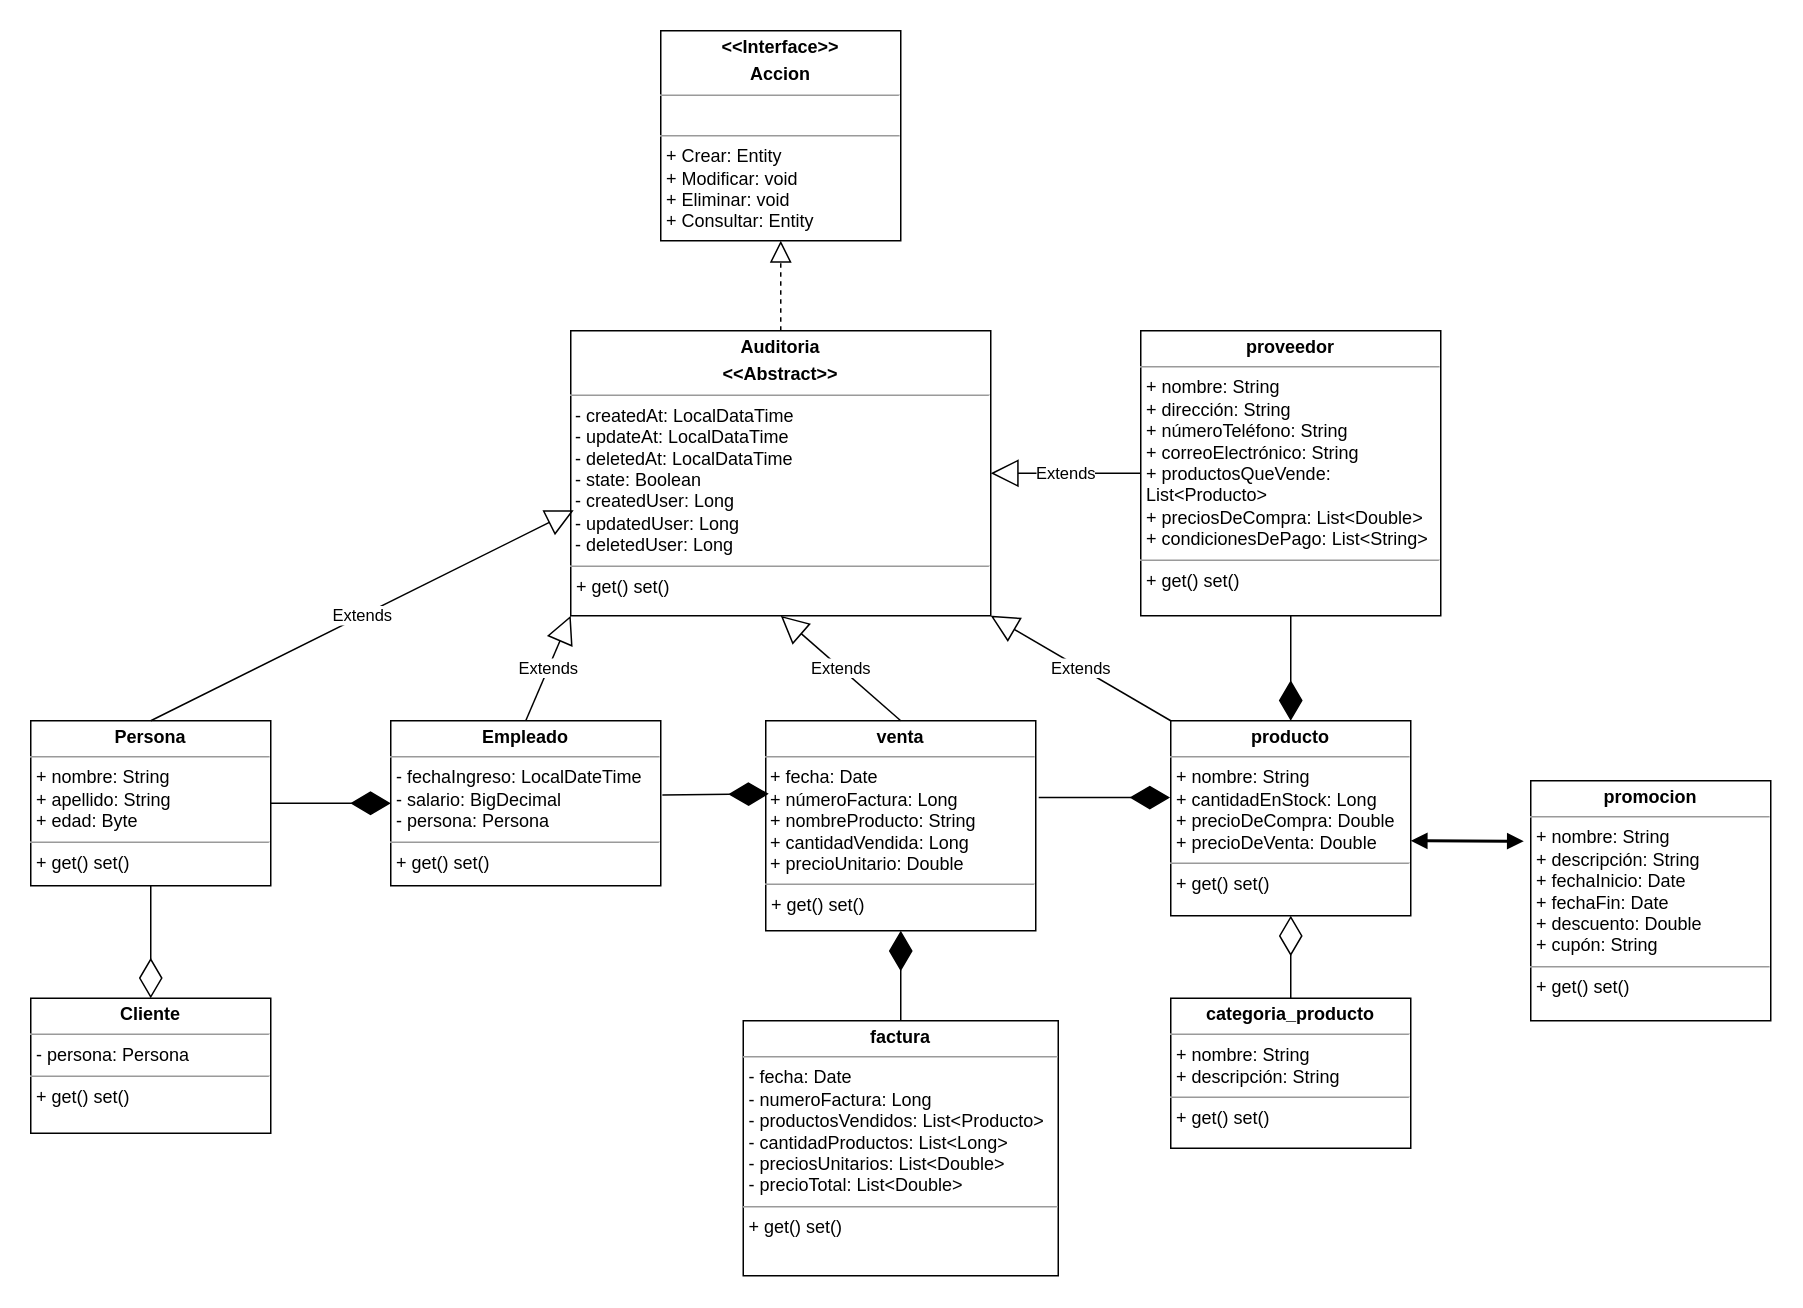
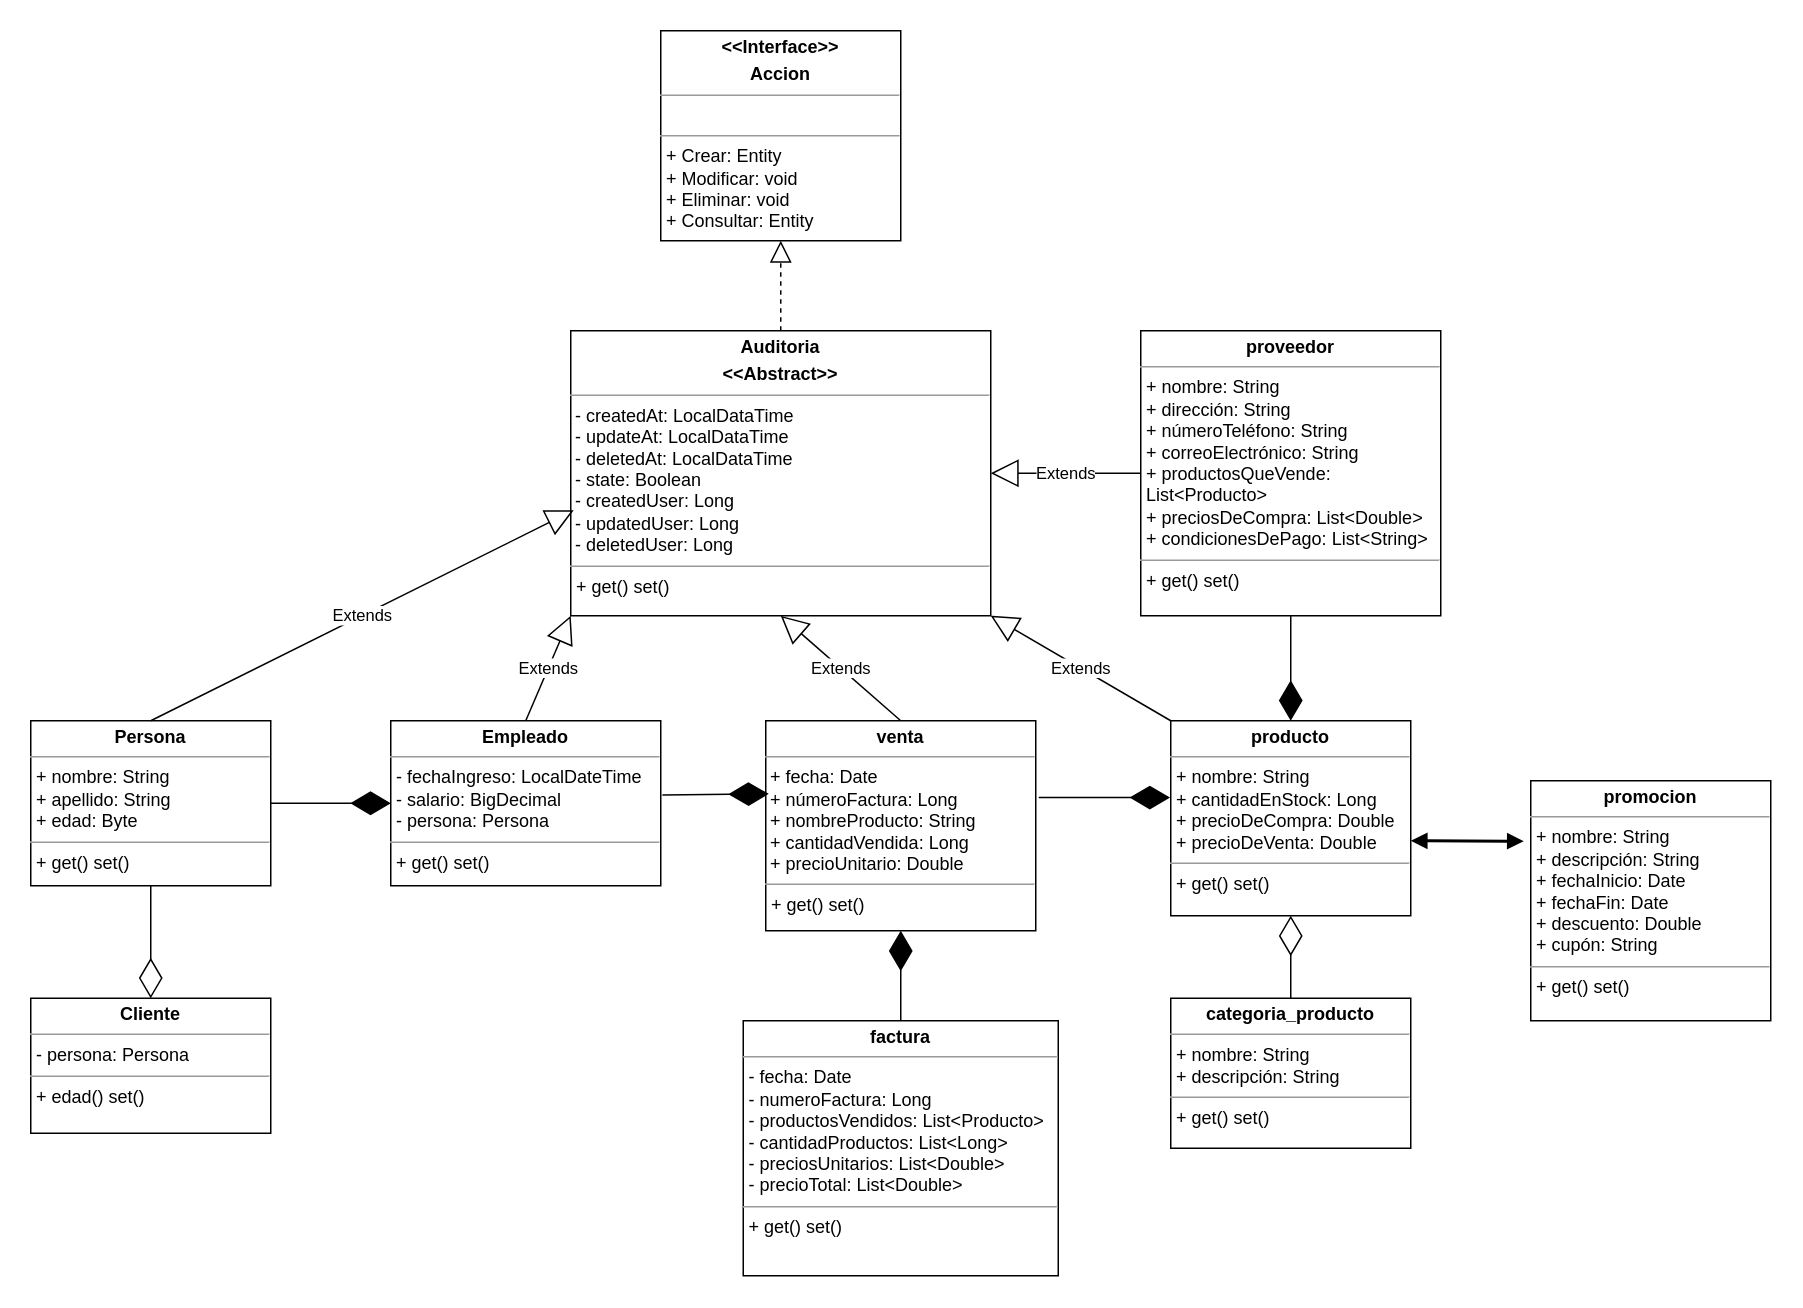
(114, 1031) -> (114, 1031)
